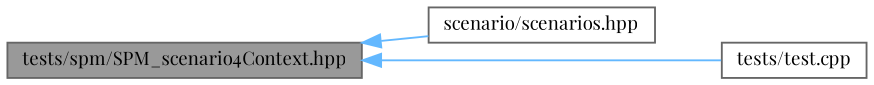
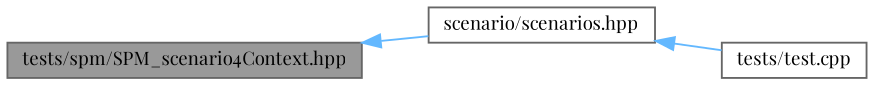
(551, 60) -> (698, 47)
